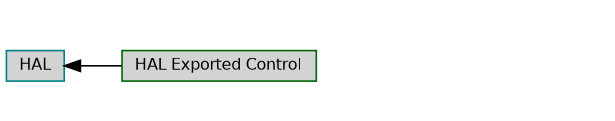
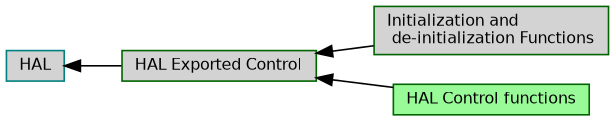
none -> (491, 31)
none -> (491, 100)
